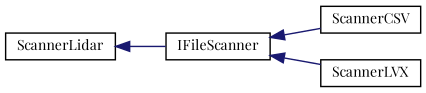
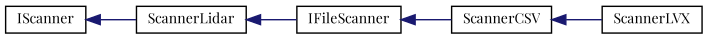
none -> (46, 20)
(302, 61) -> (584, 20)
